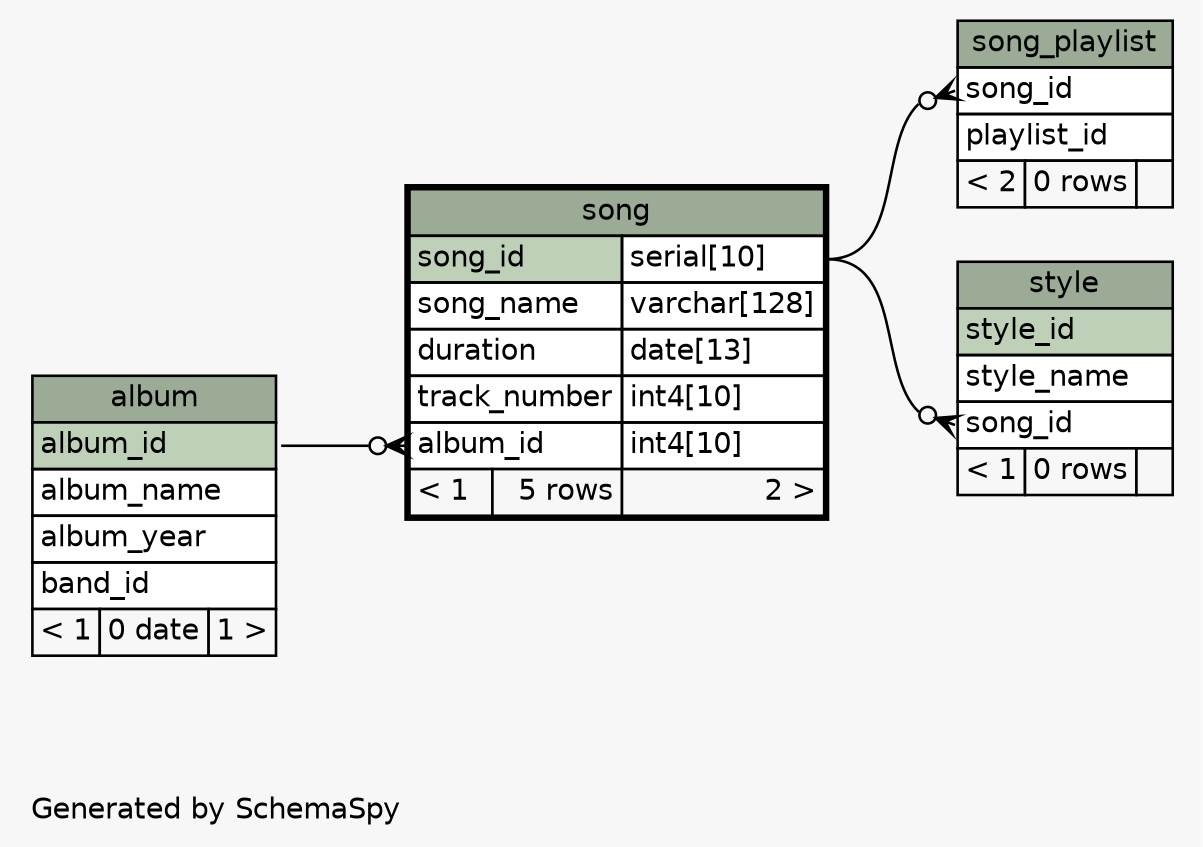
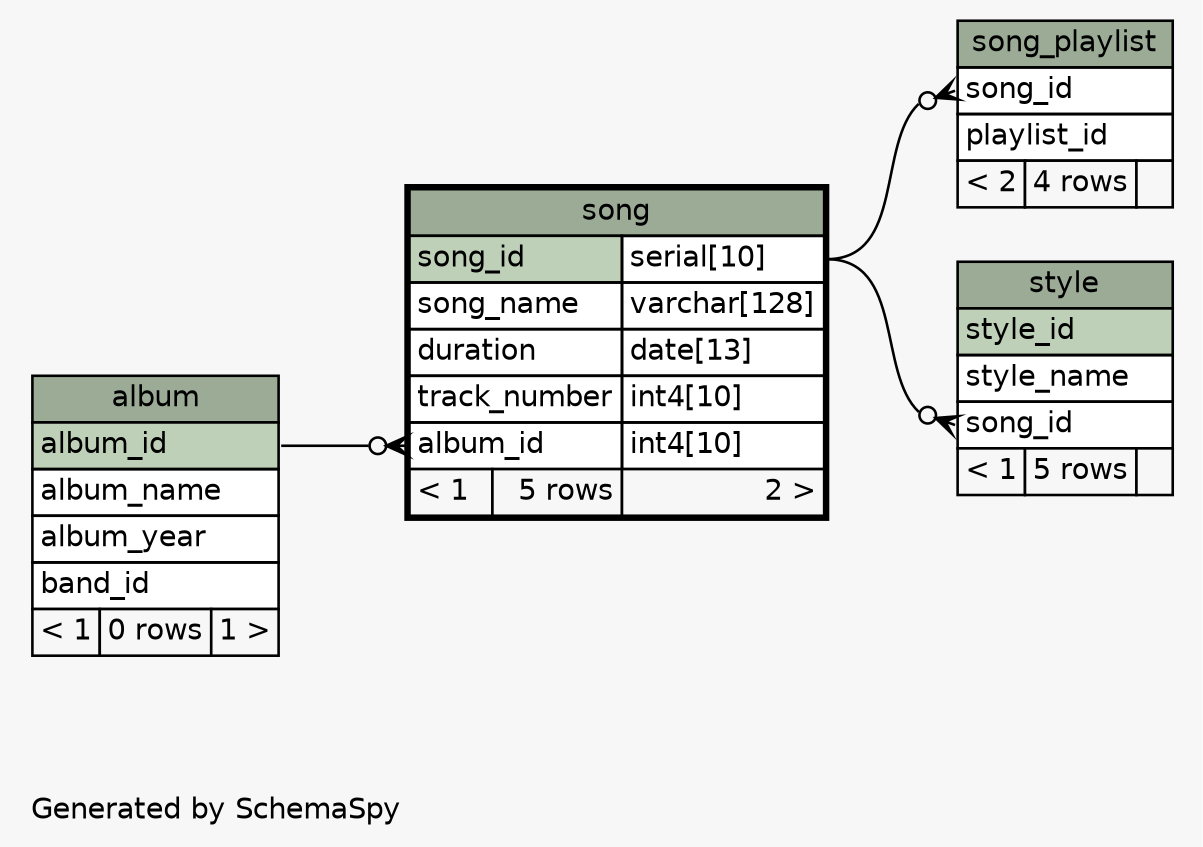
(1081, 183) -> (1081, 183)
(1081, 470) -> (1081, 470)
(154, 631) -> (156, 631)
